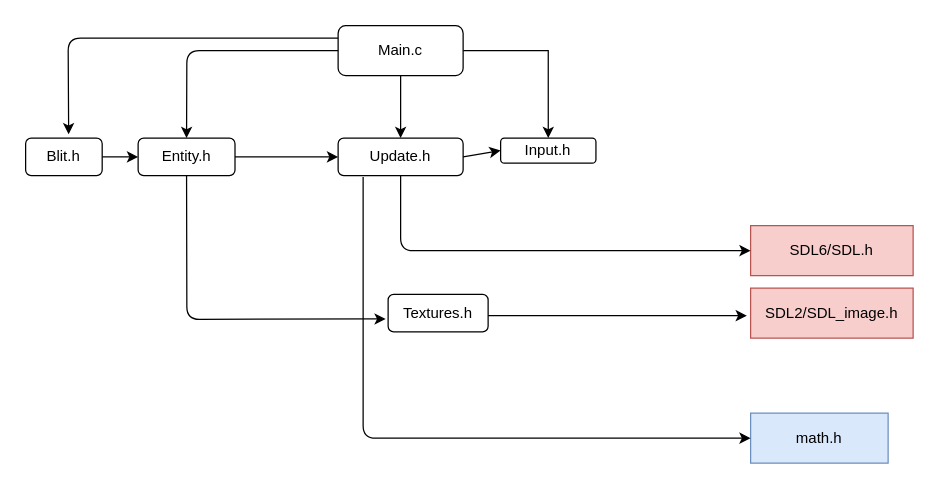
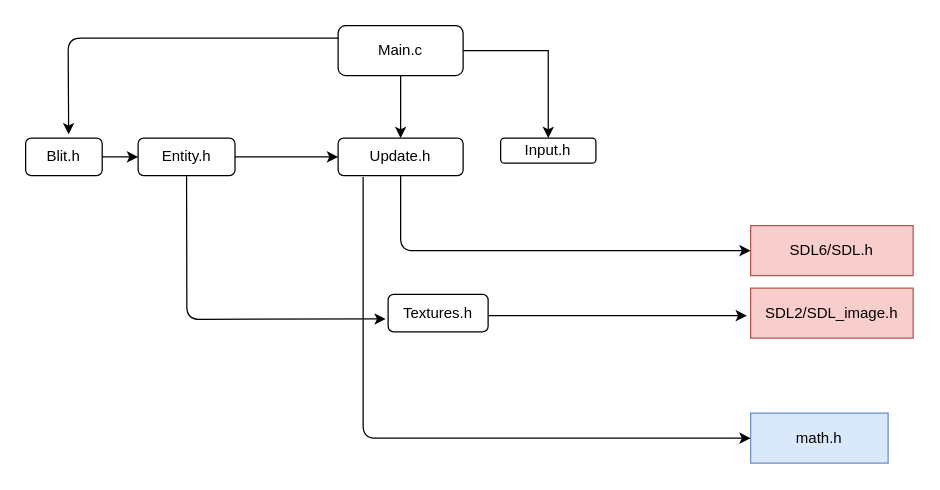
(229, 51) -> none
(478, 154) -> none
